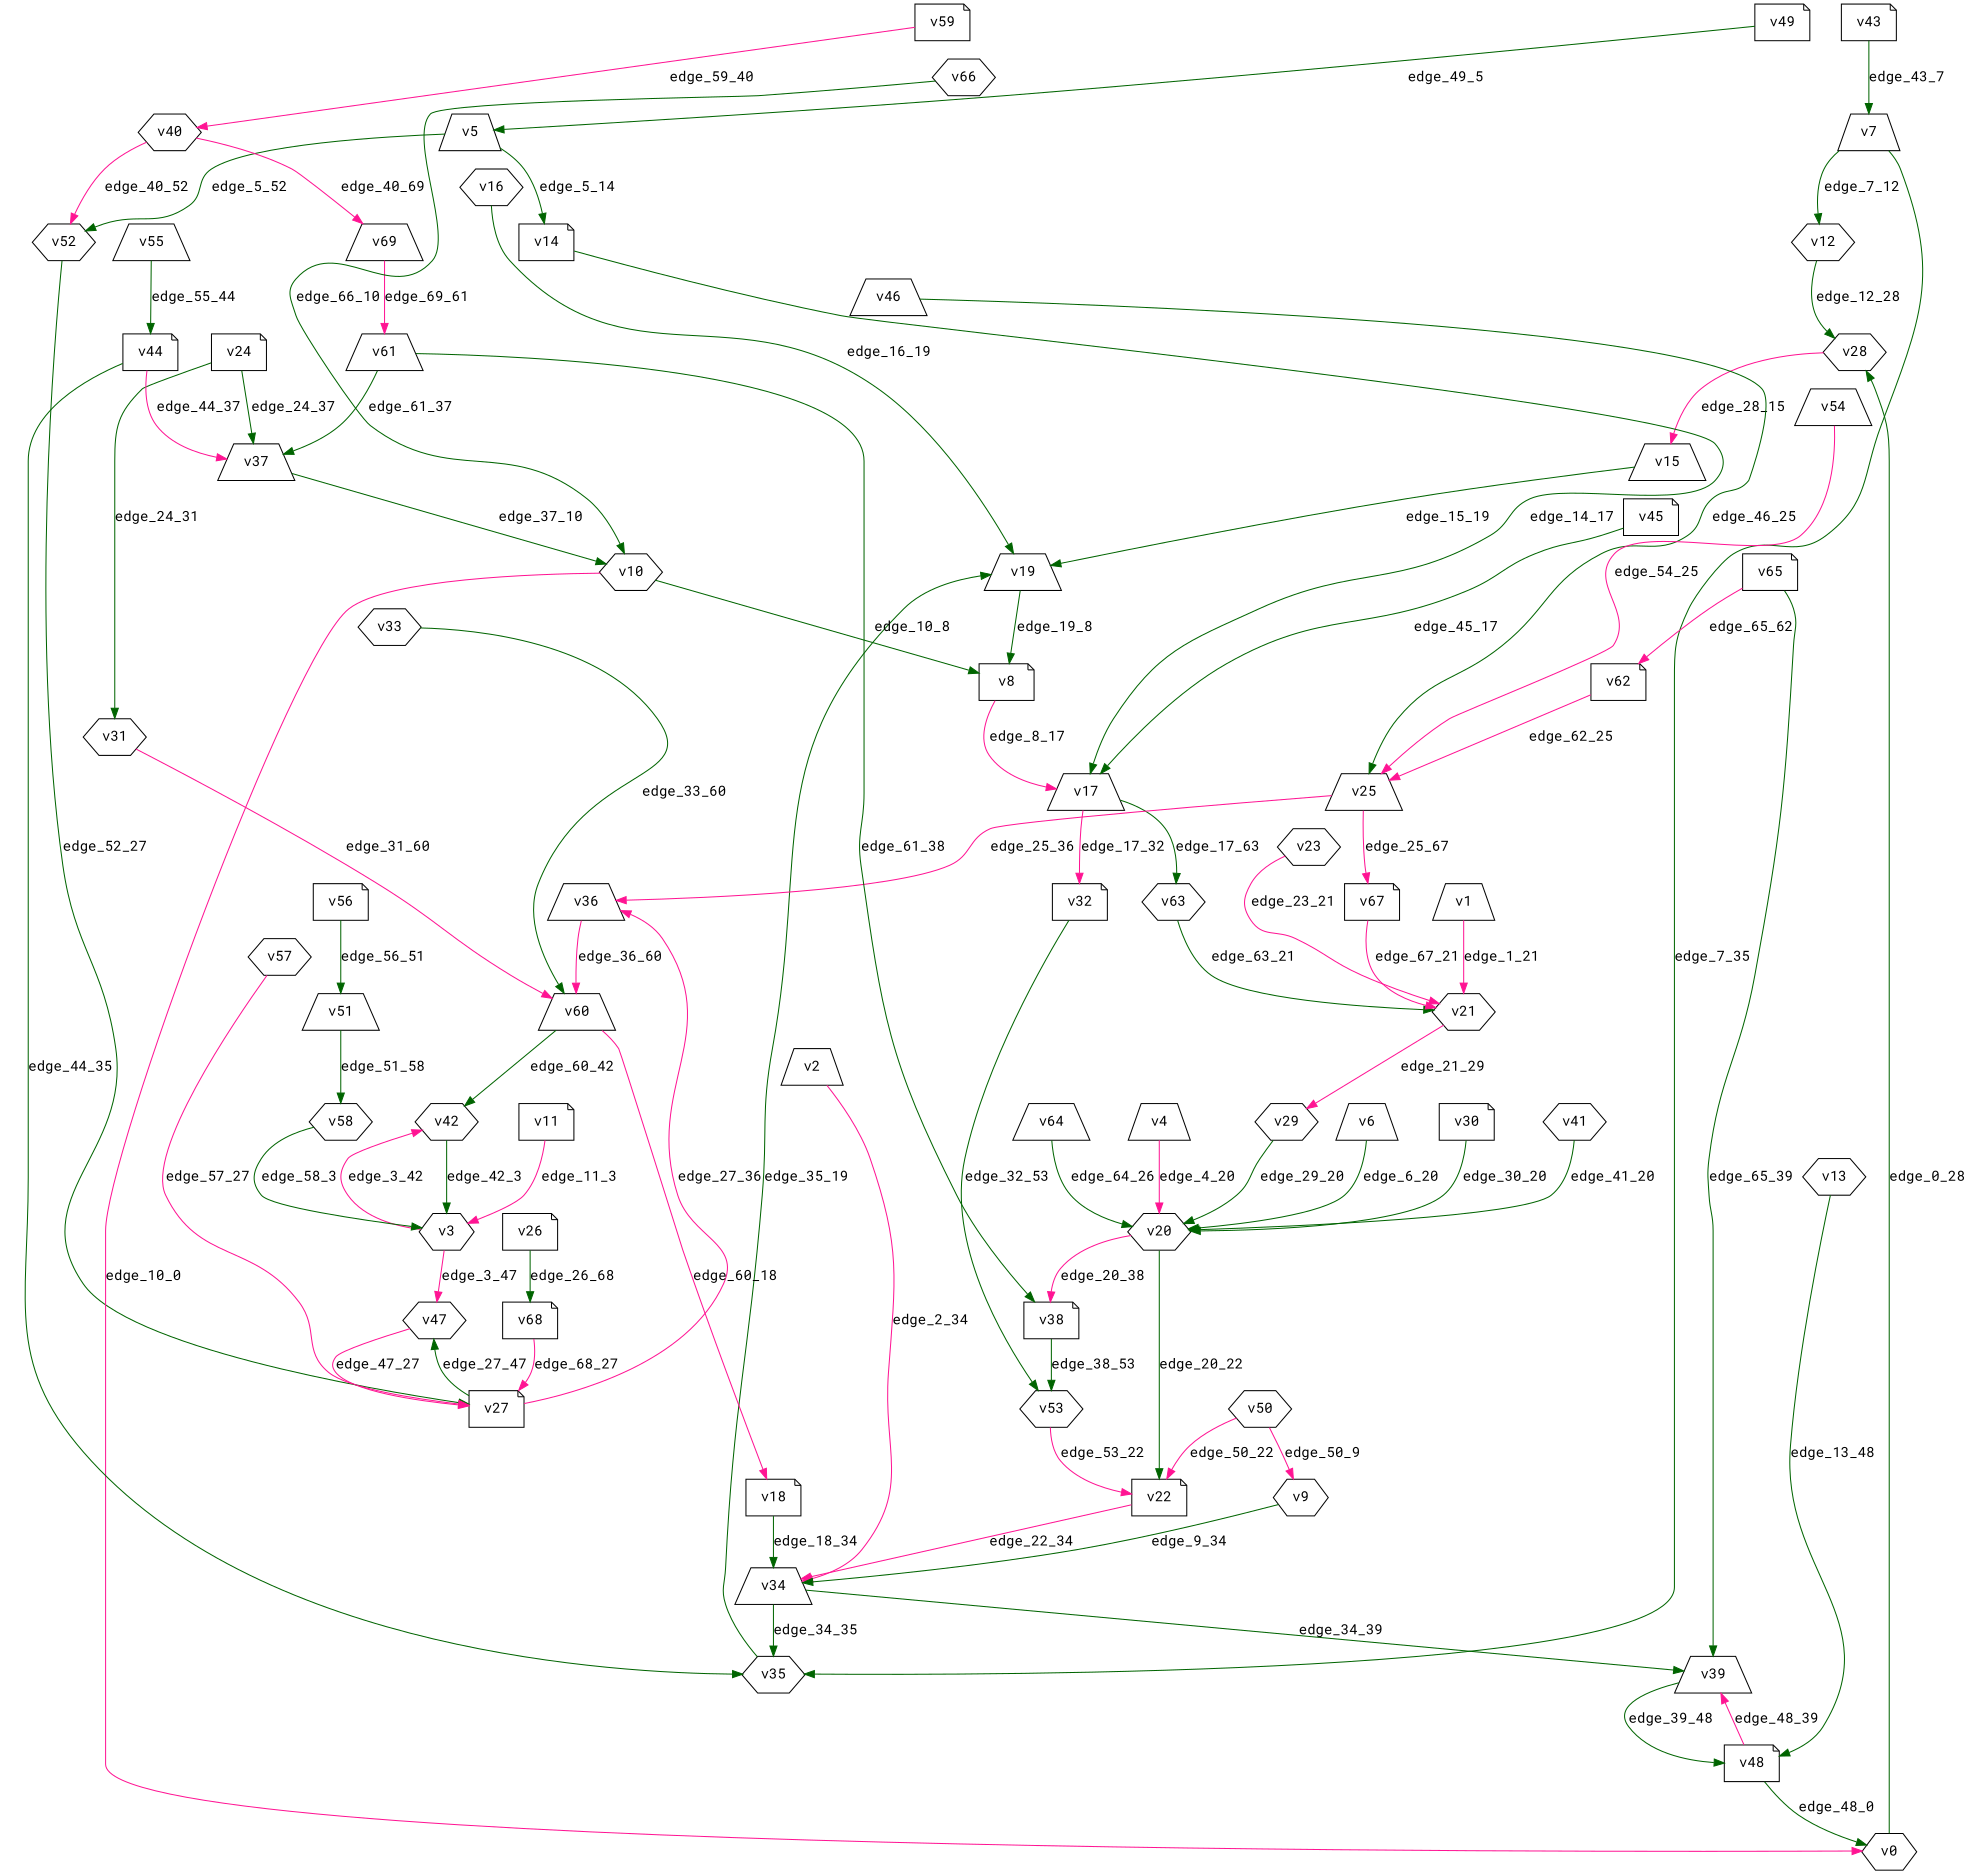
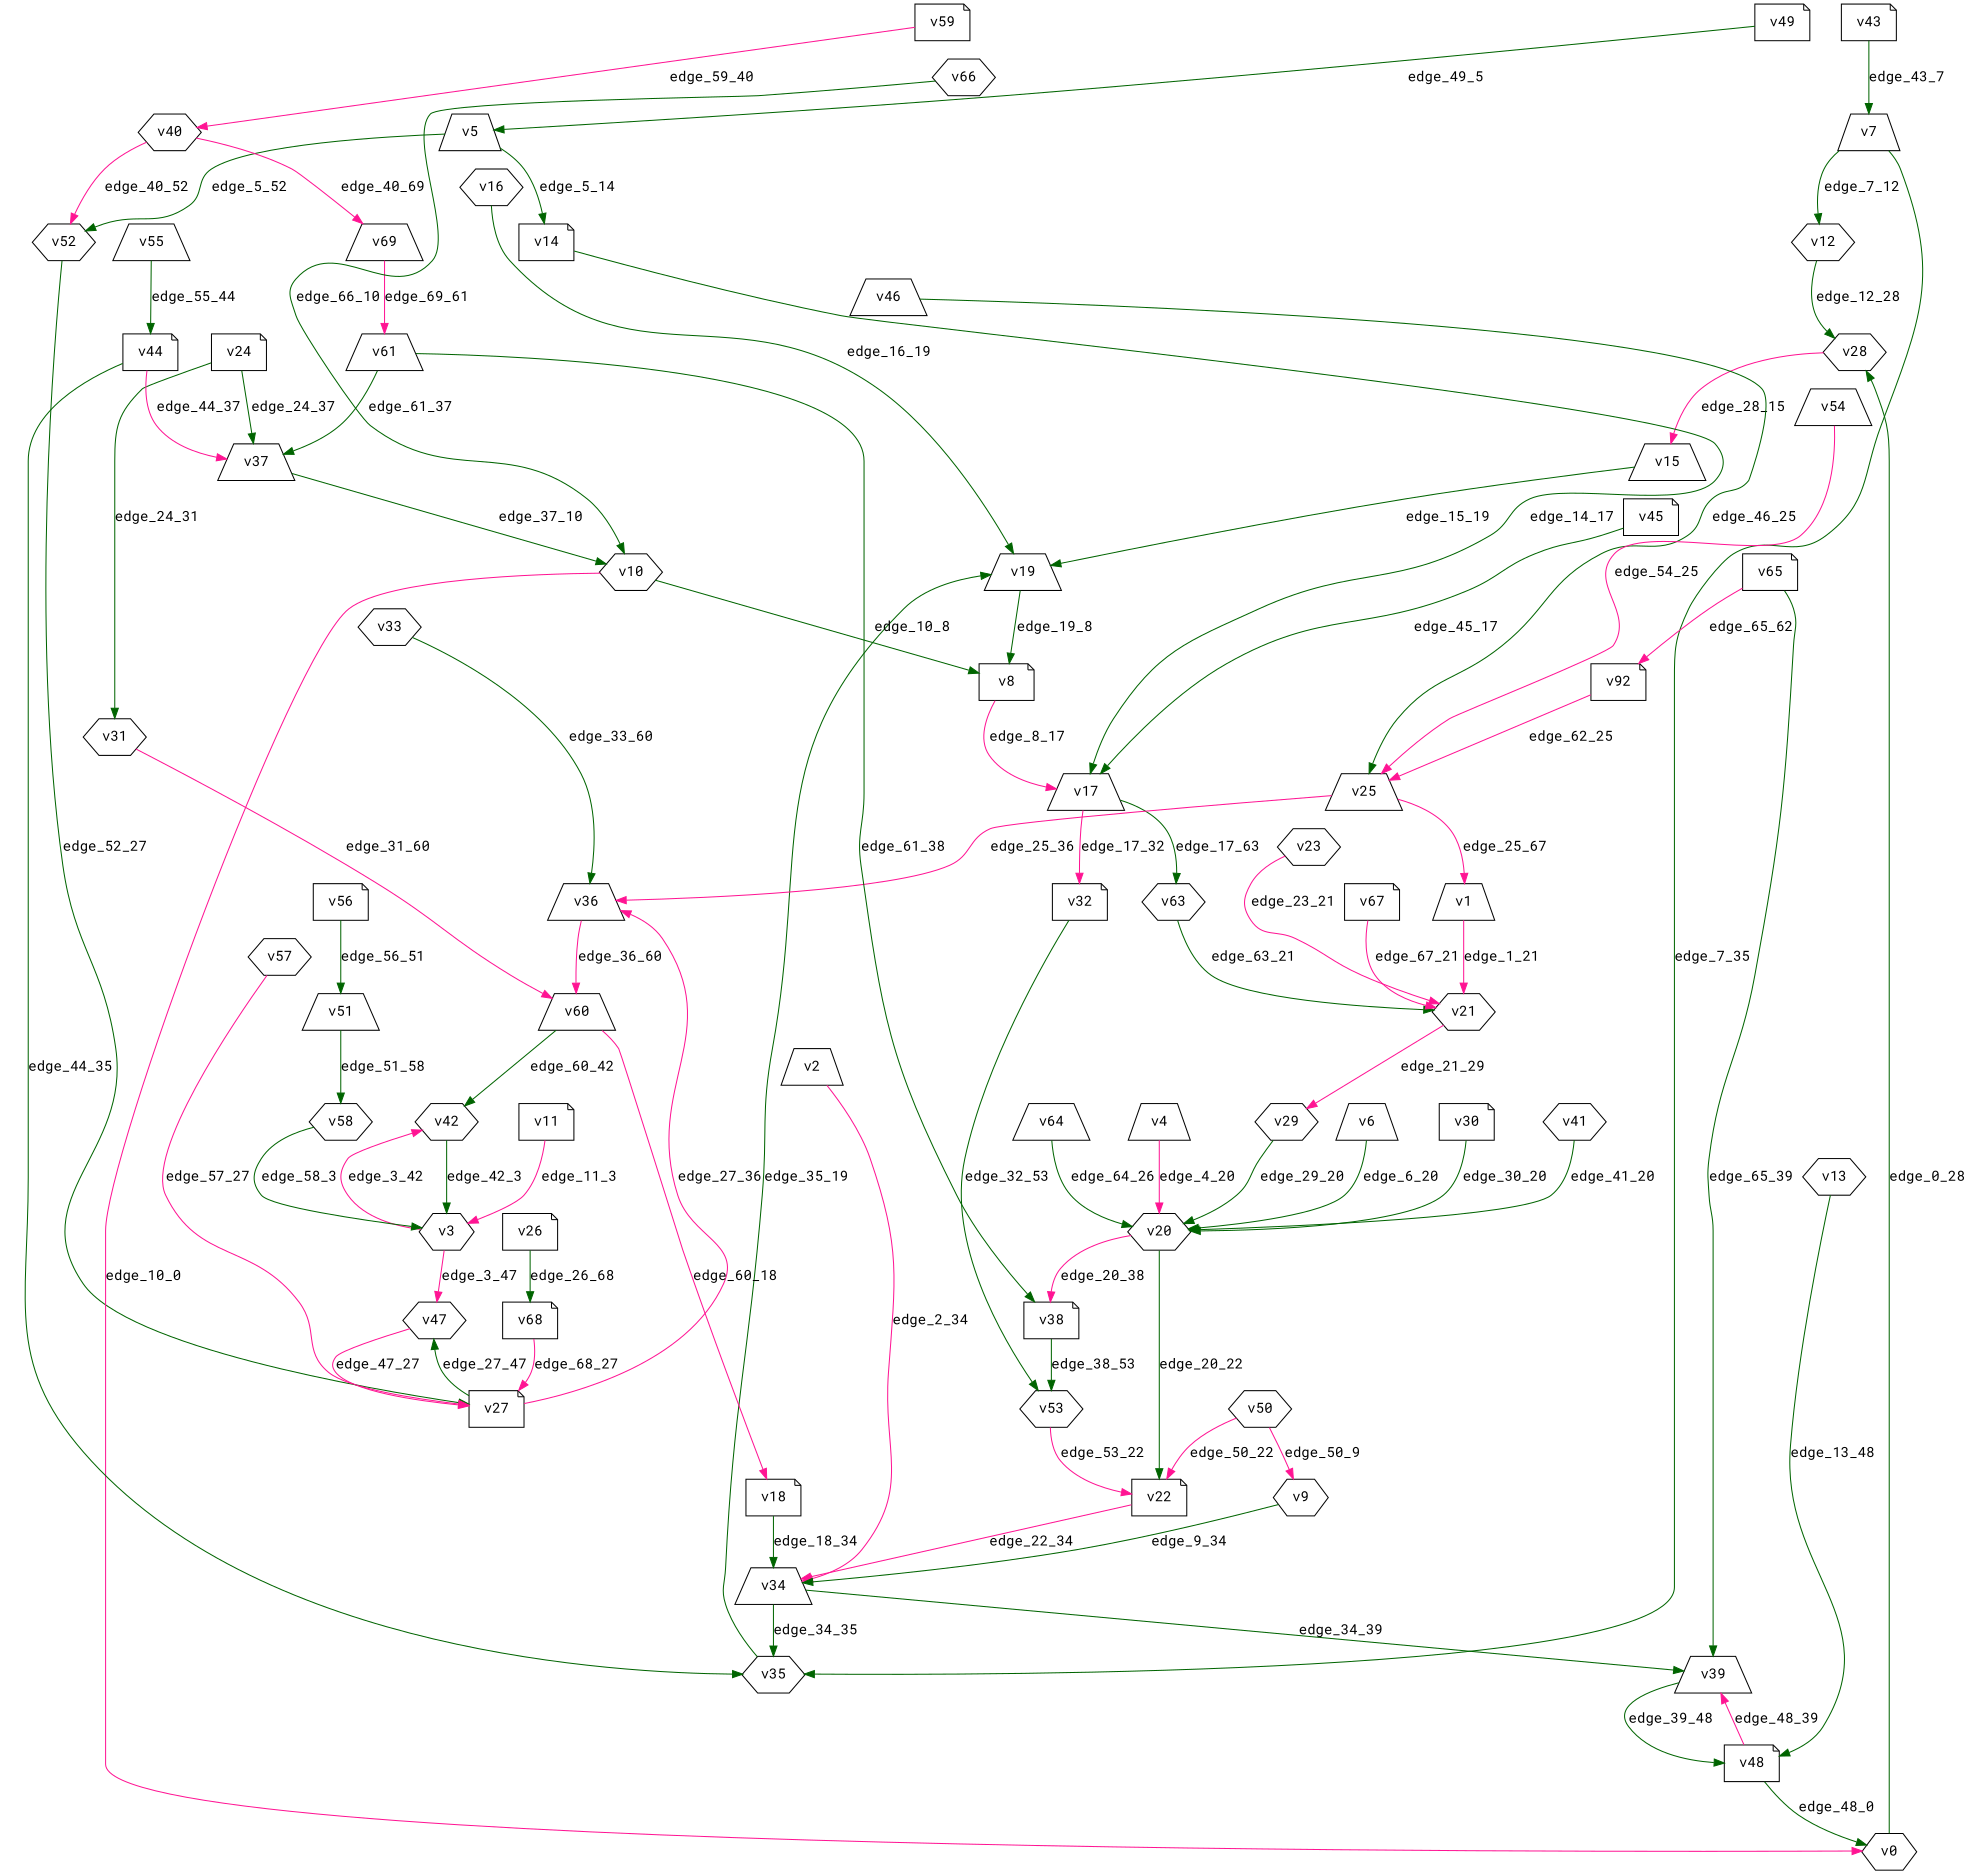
(1618, 682) -> (1618, 682)
(665, 749) -> (546, 726)
(1363, 842) -> (1445, 824)
